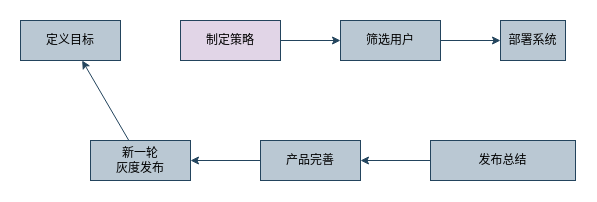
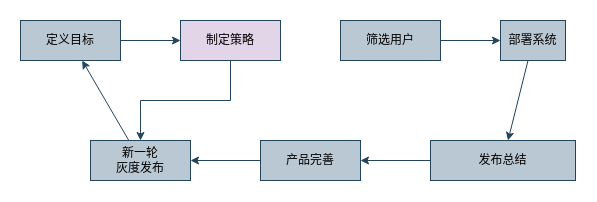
none -> (147, 41)
(307, 41) -> (190, 101)
none -> (519, 97)
